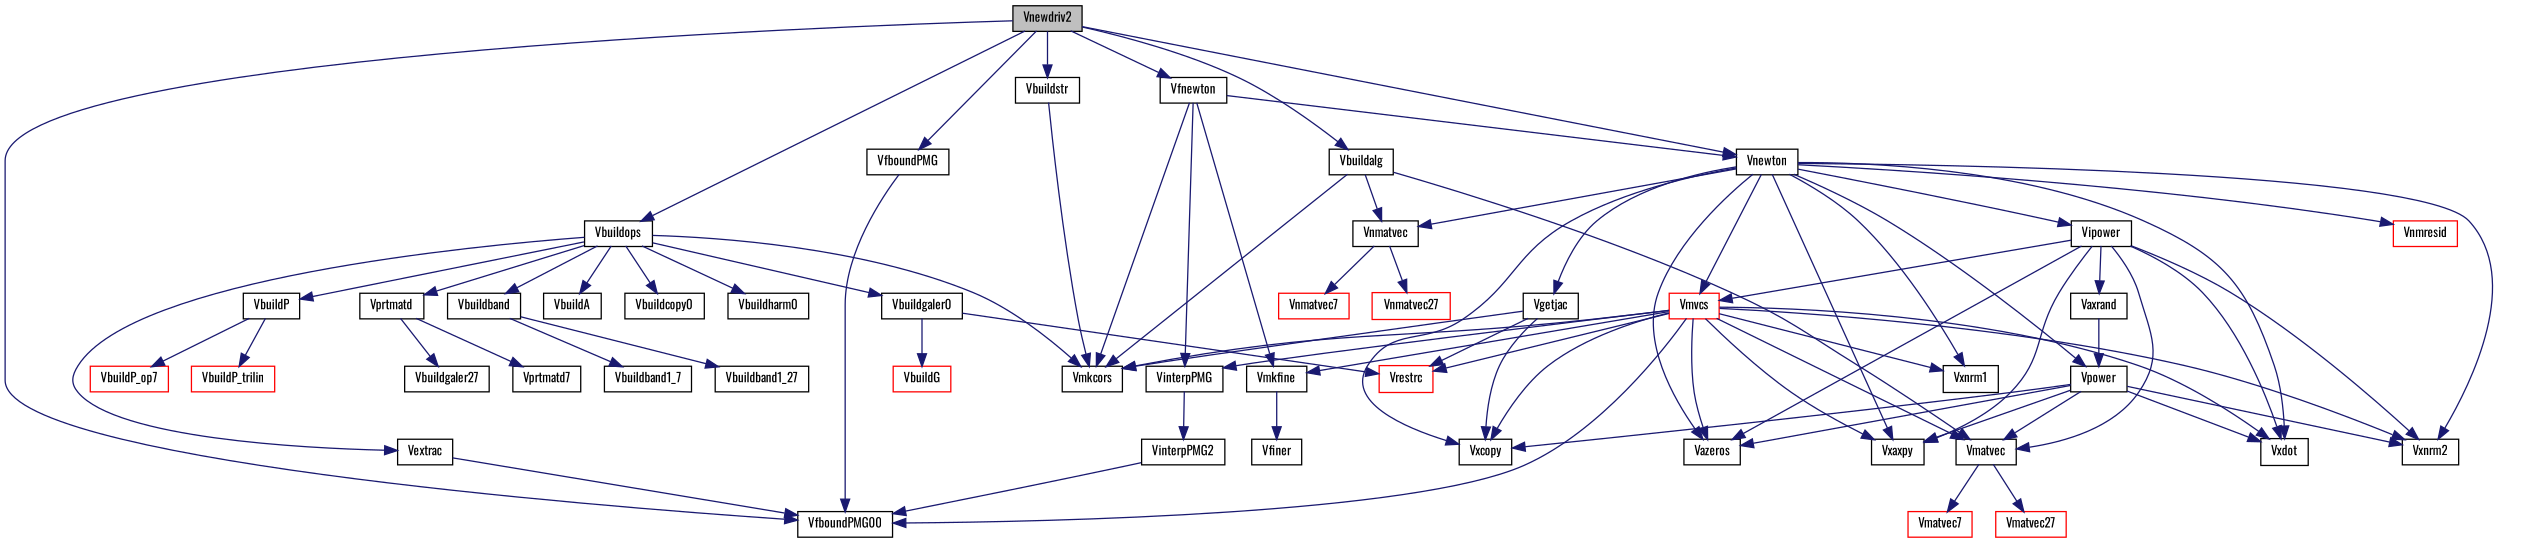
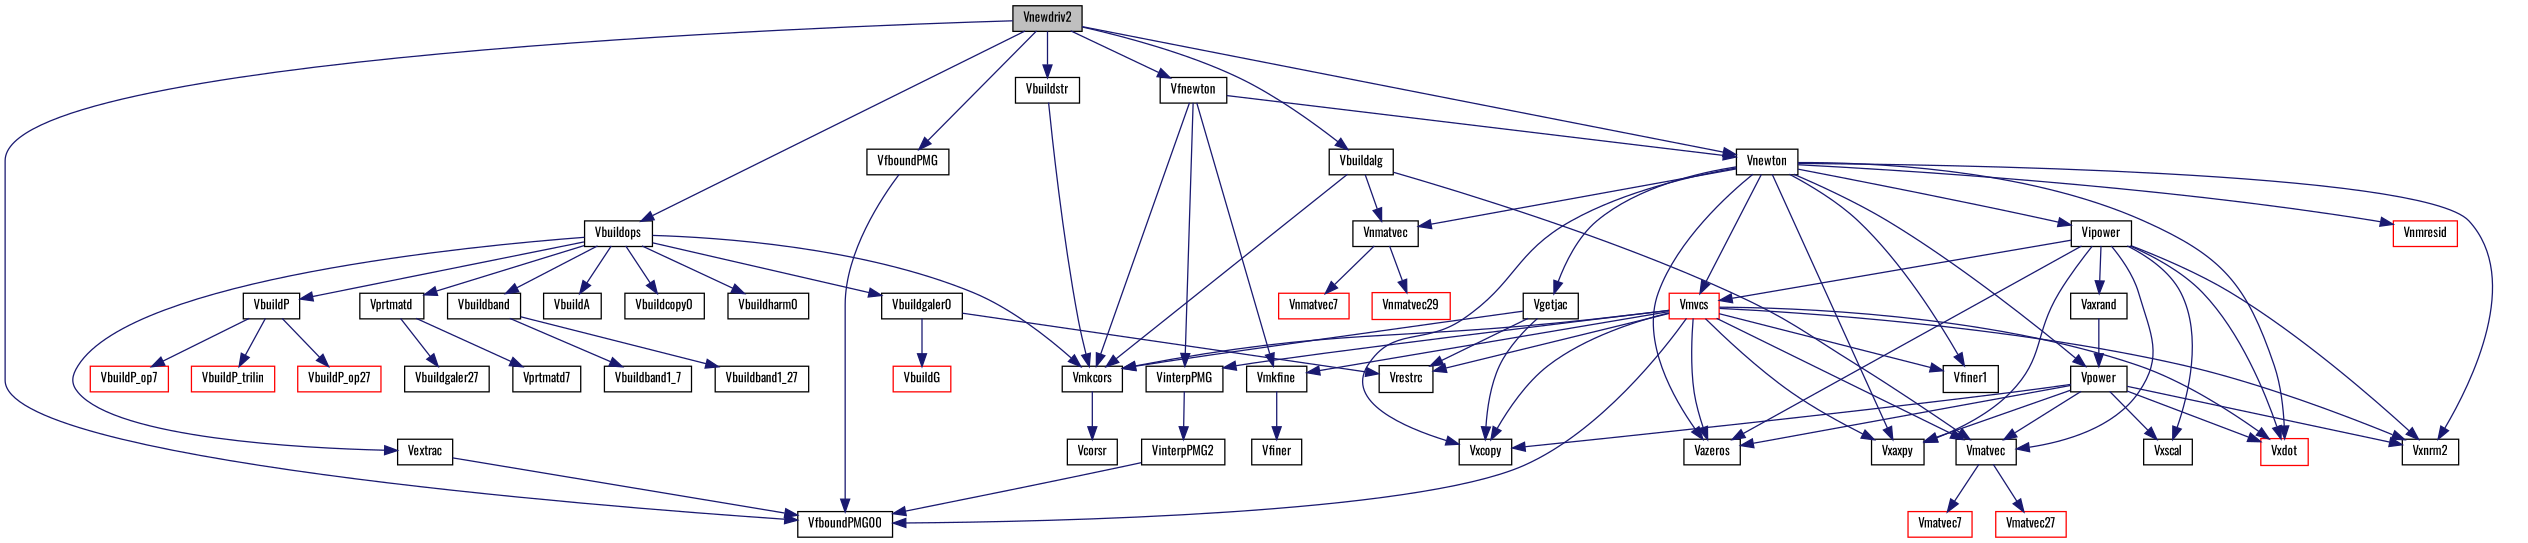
(1411, 306) -> (1411, 306)
none -> (339, 379)
(1406, 379) -> (1406, 379)
(1971, 379) -> (1971, 379)
none -> (1092, 452)
none -> (2168, 452)
(2285, 452) -> (2285, 452)
